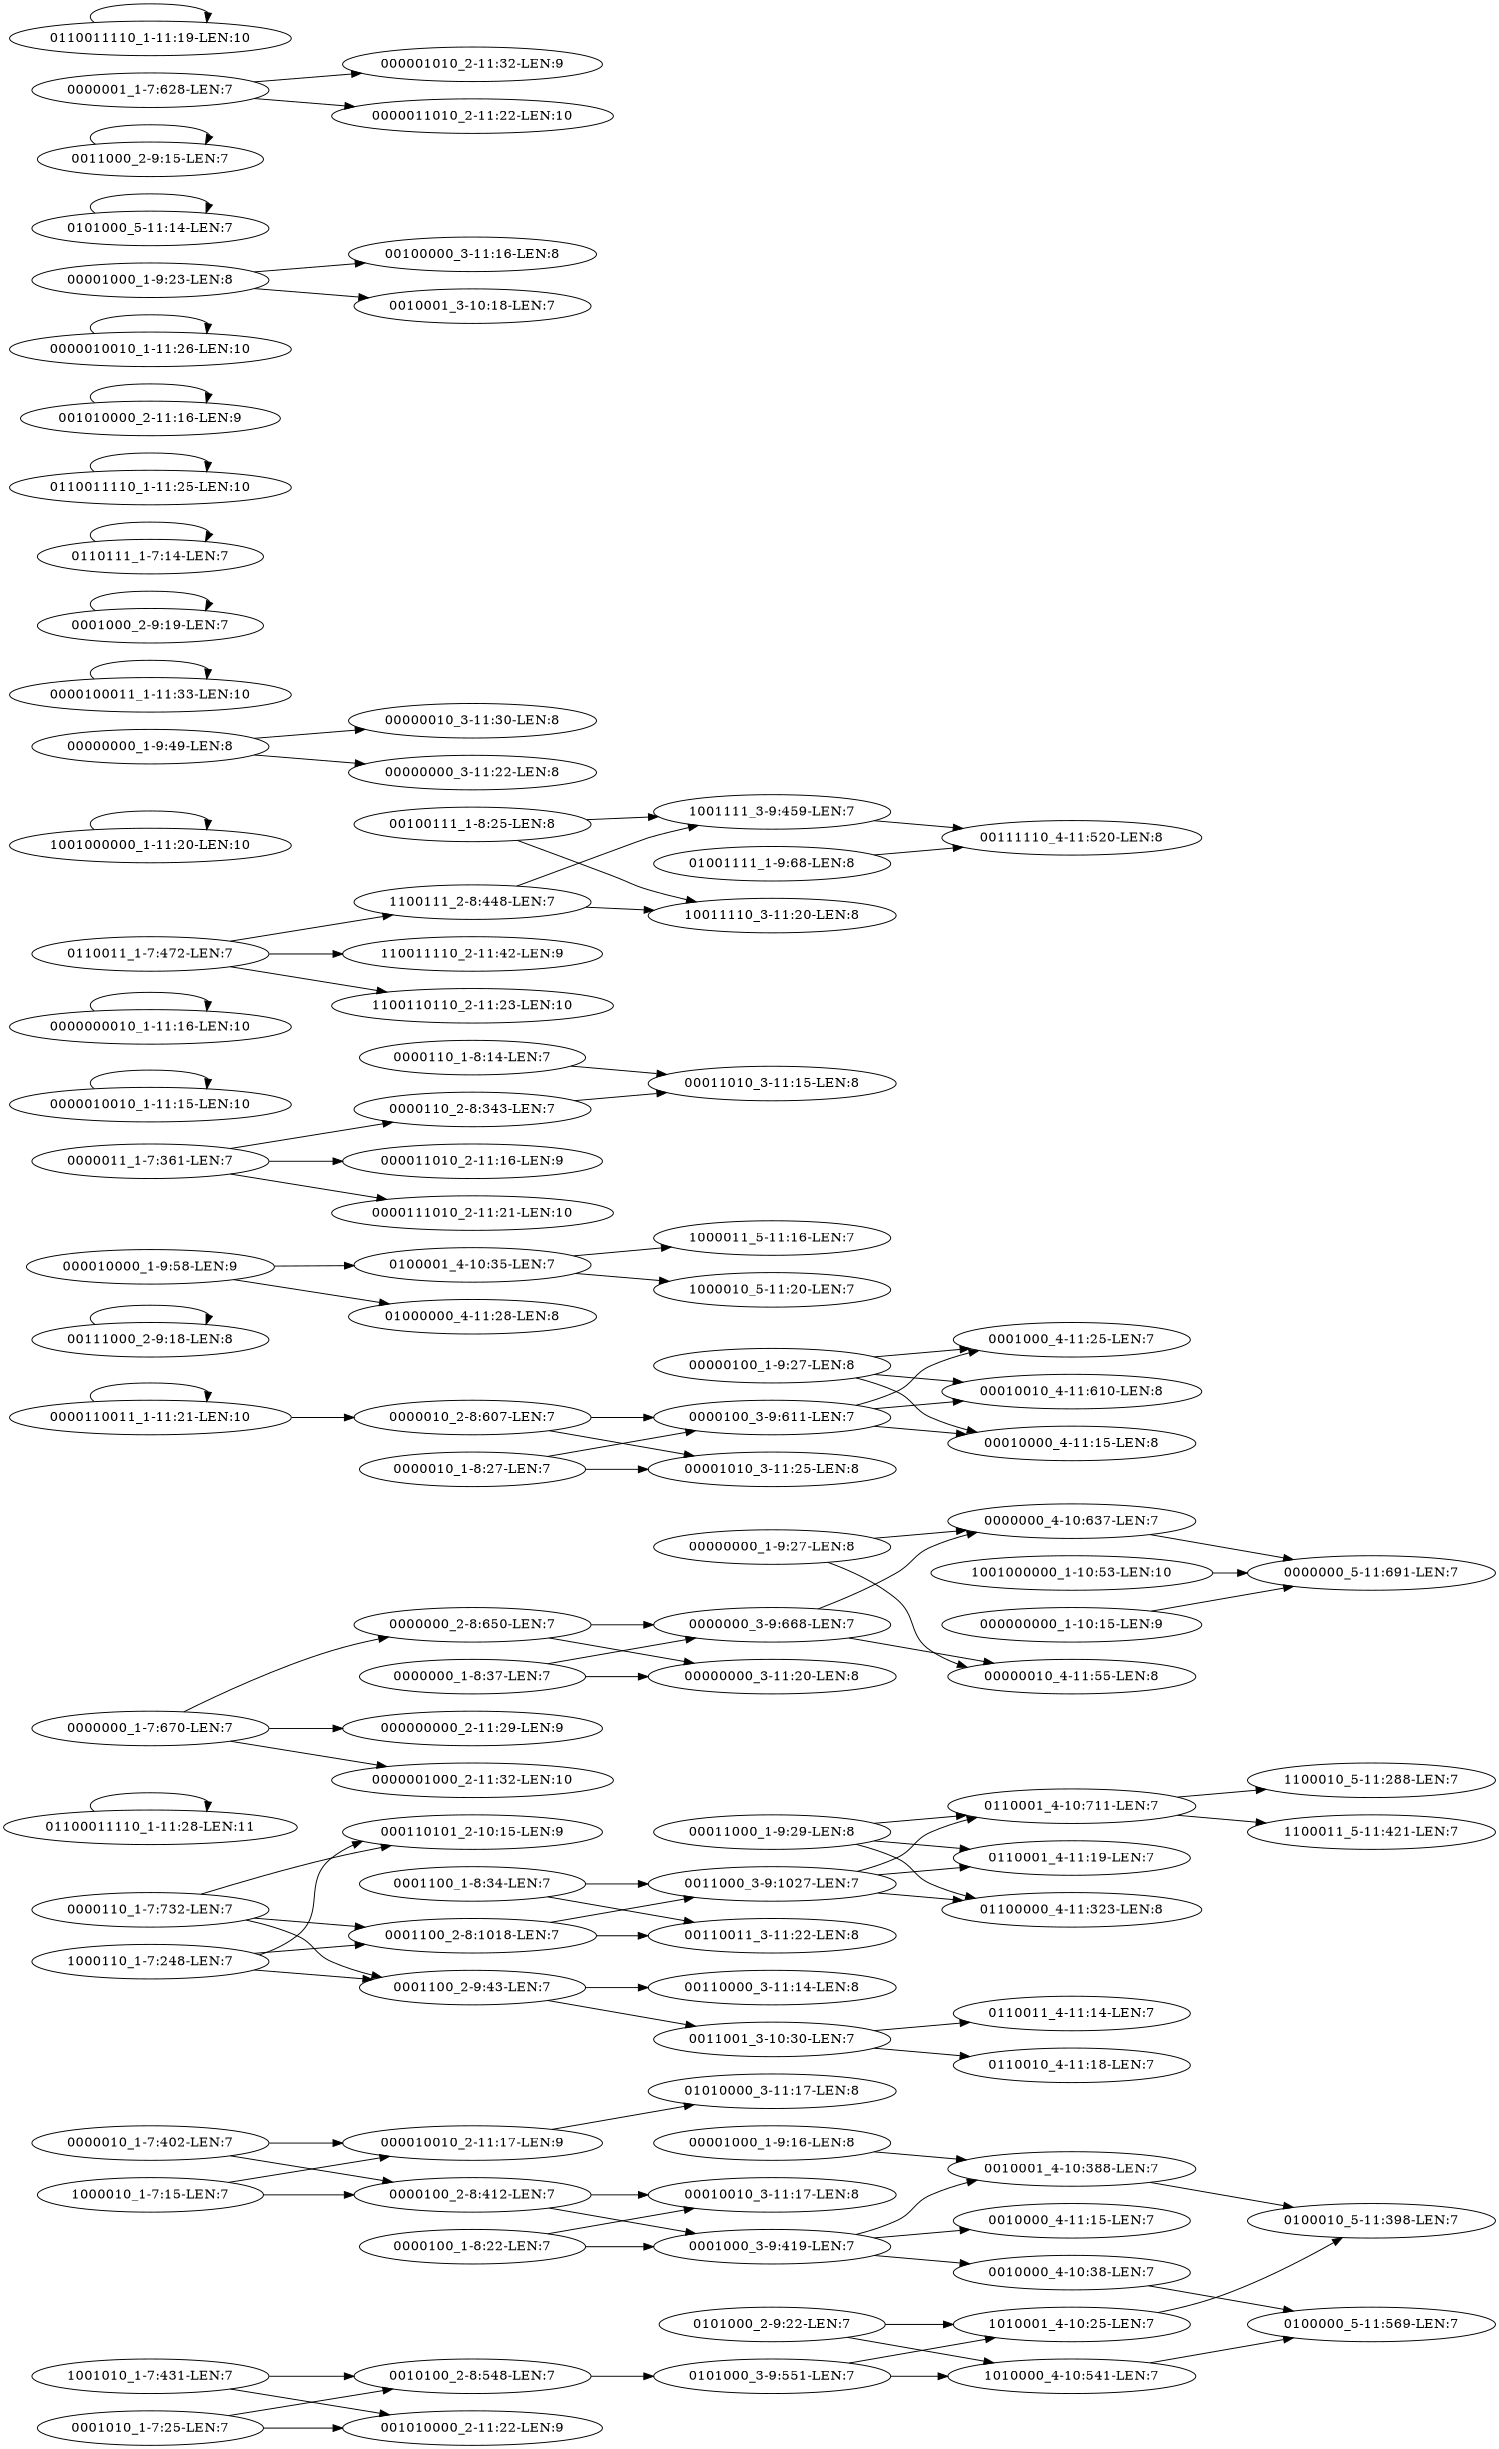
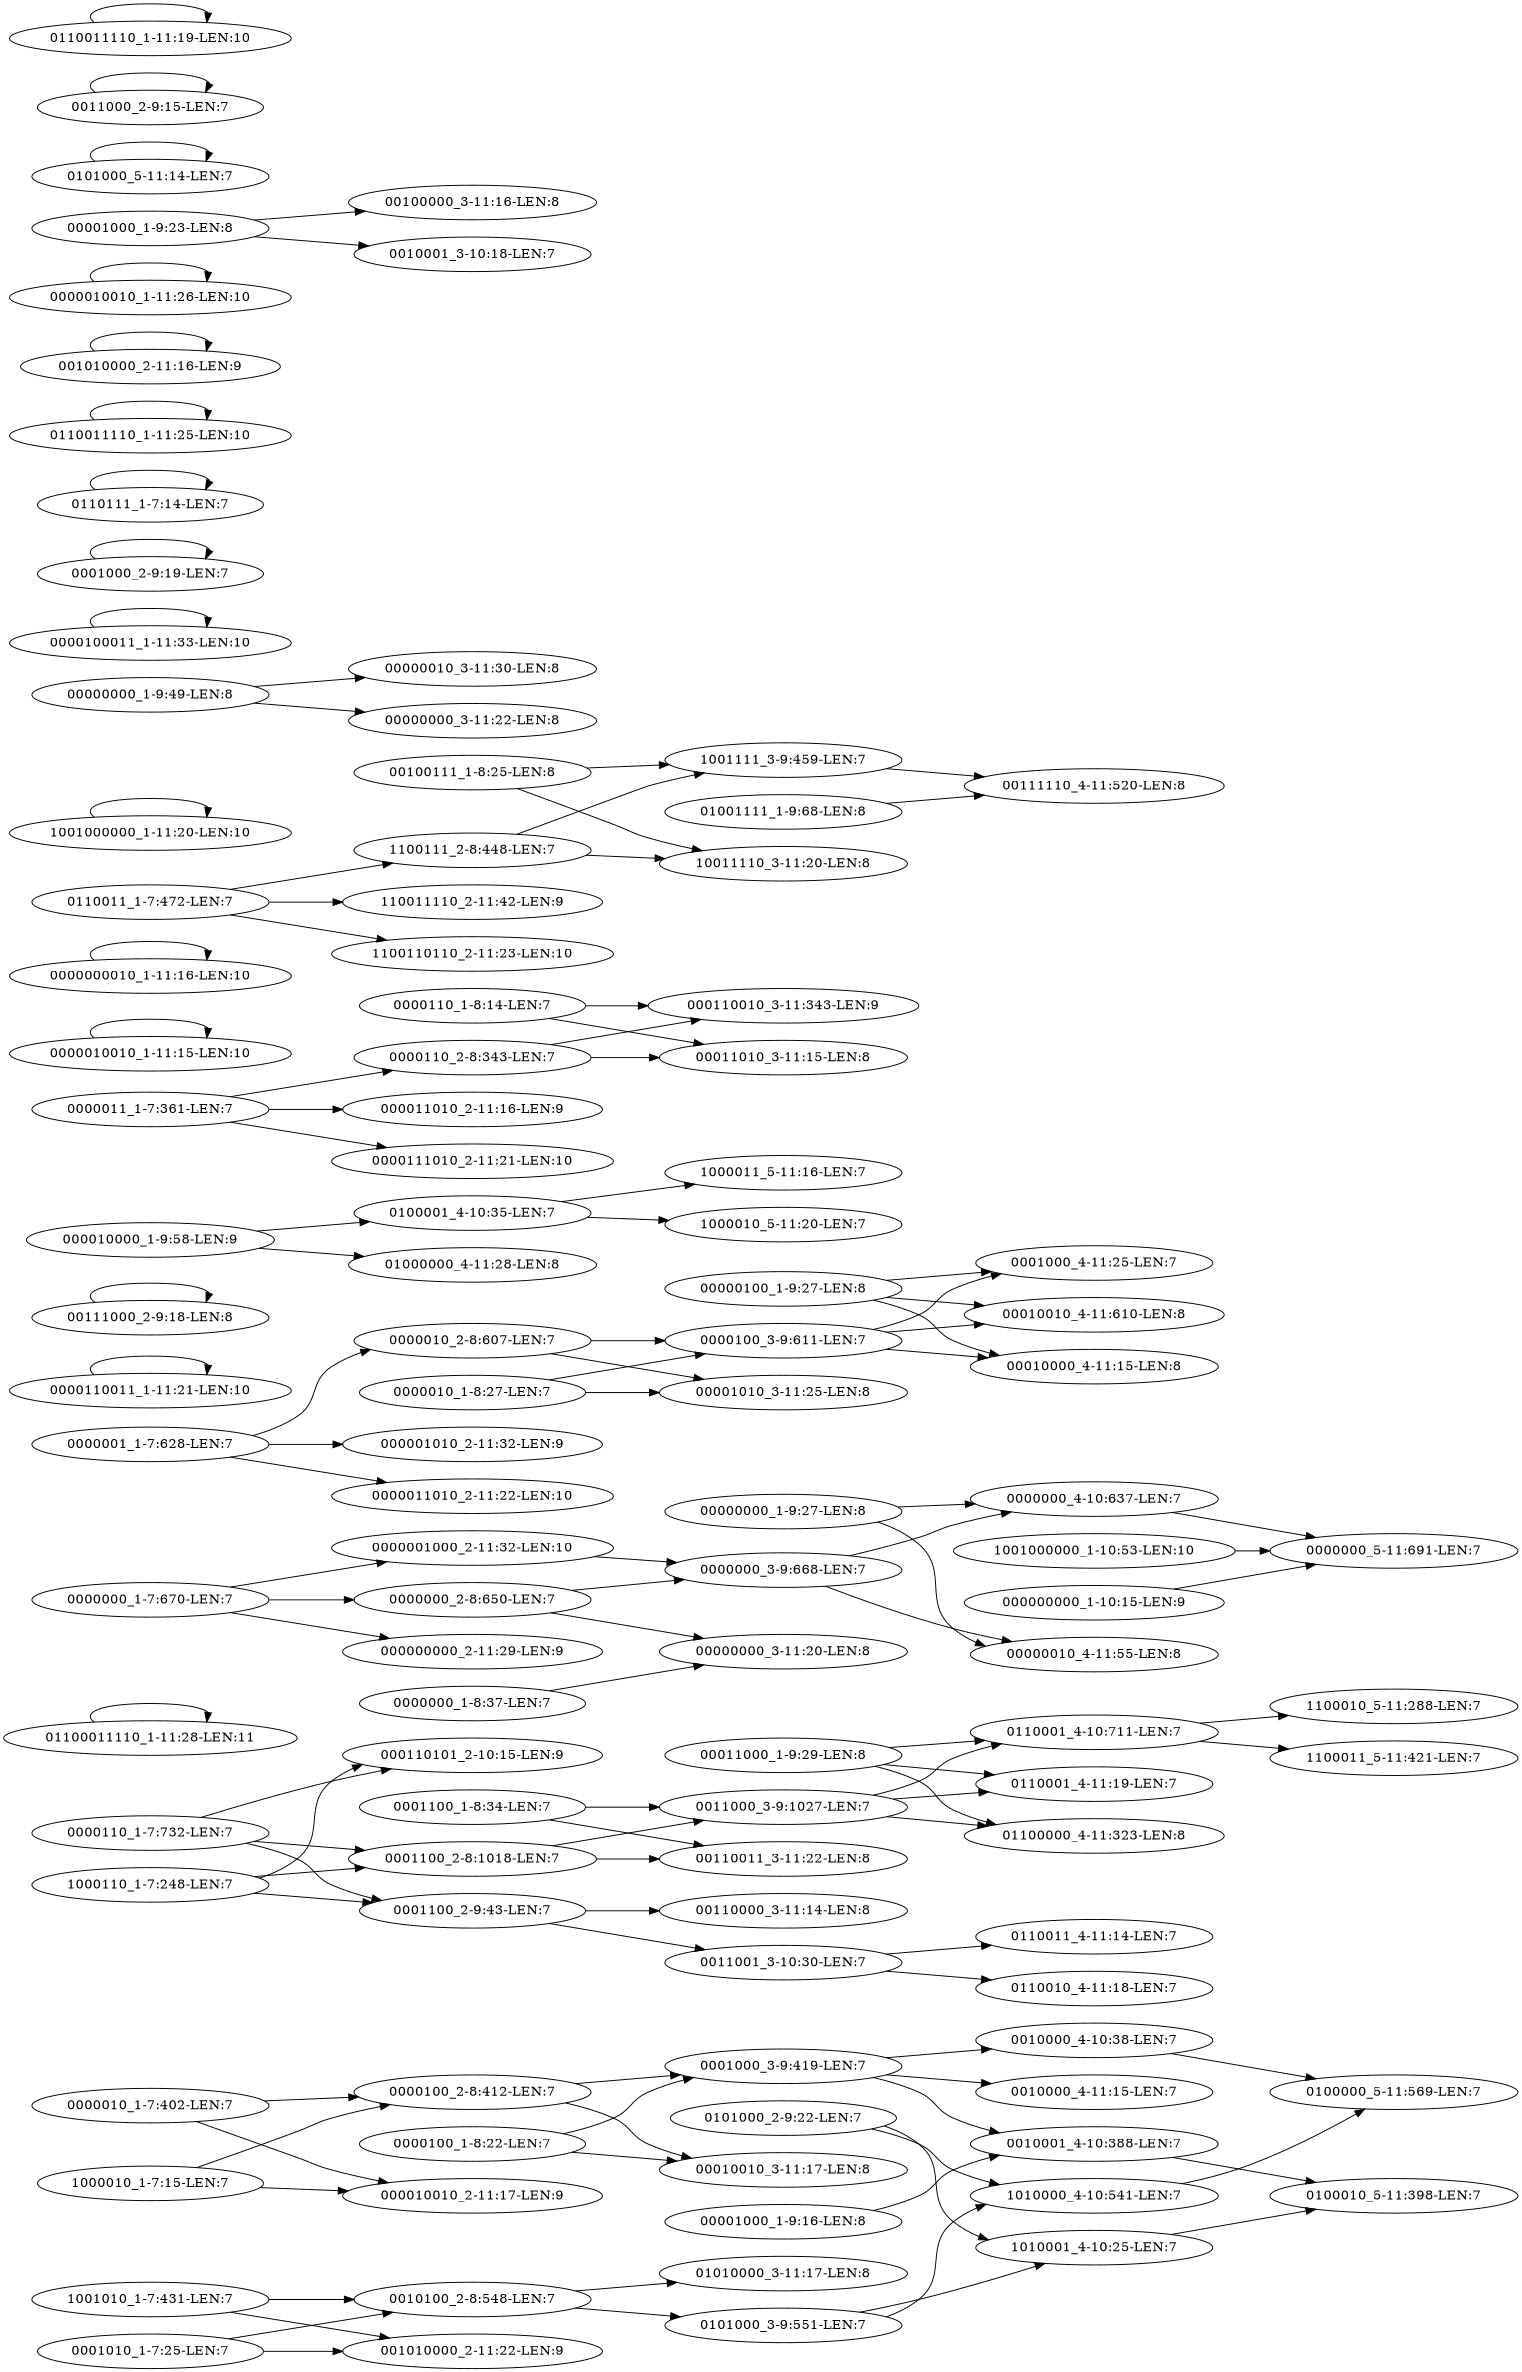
none -> (783, 1006)
(318, 1418) -> (312, 1399)
(603, 1654) -> (631, 1559)
(618, 2118) -> (621, 2287)
